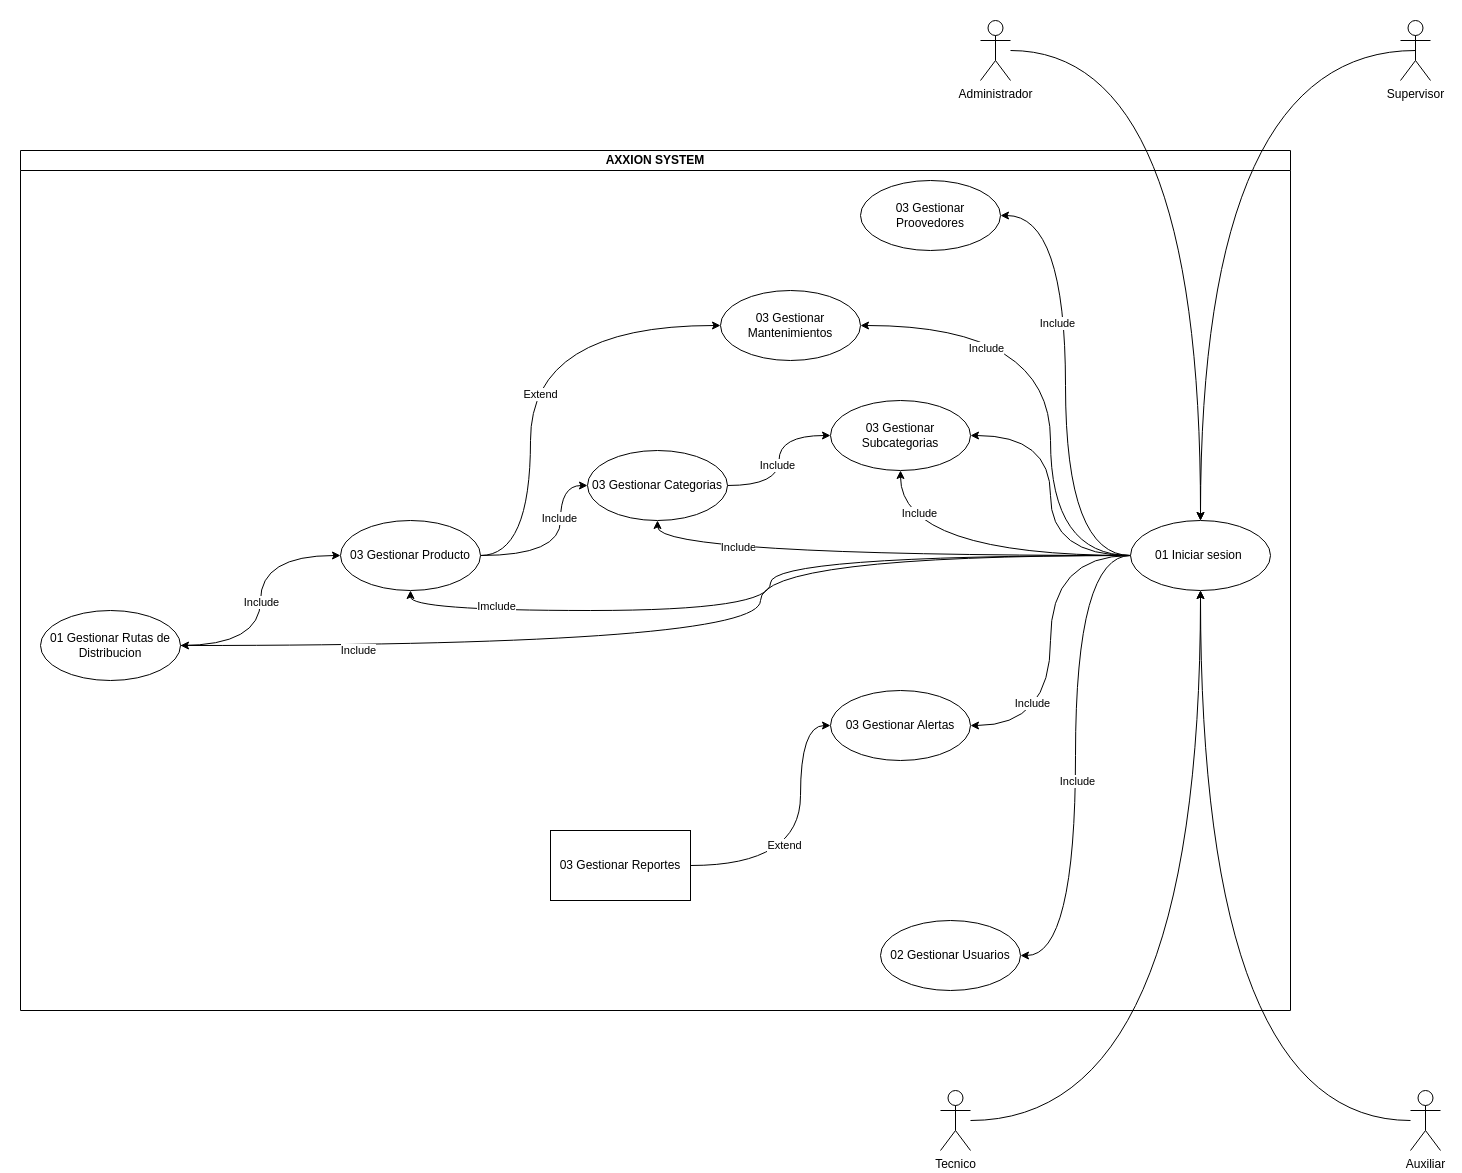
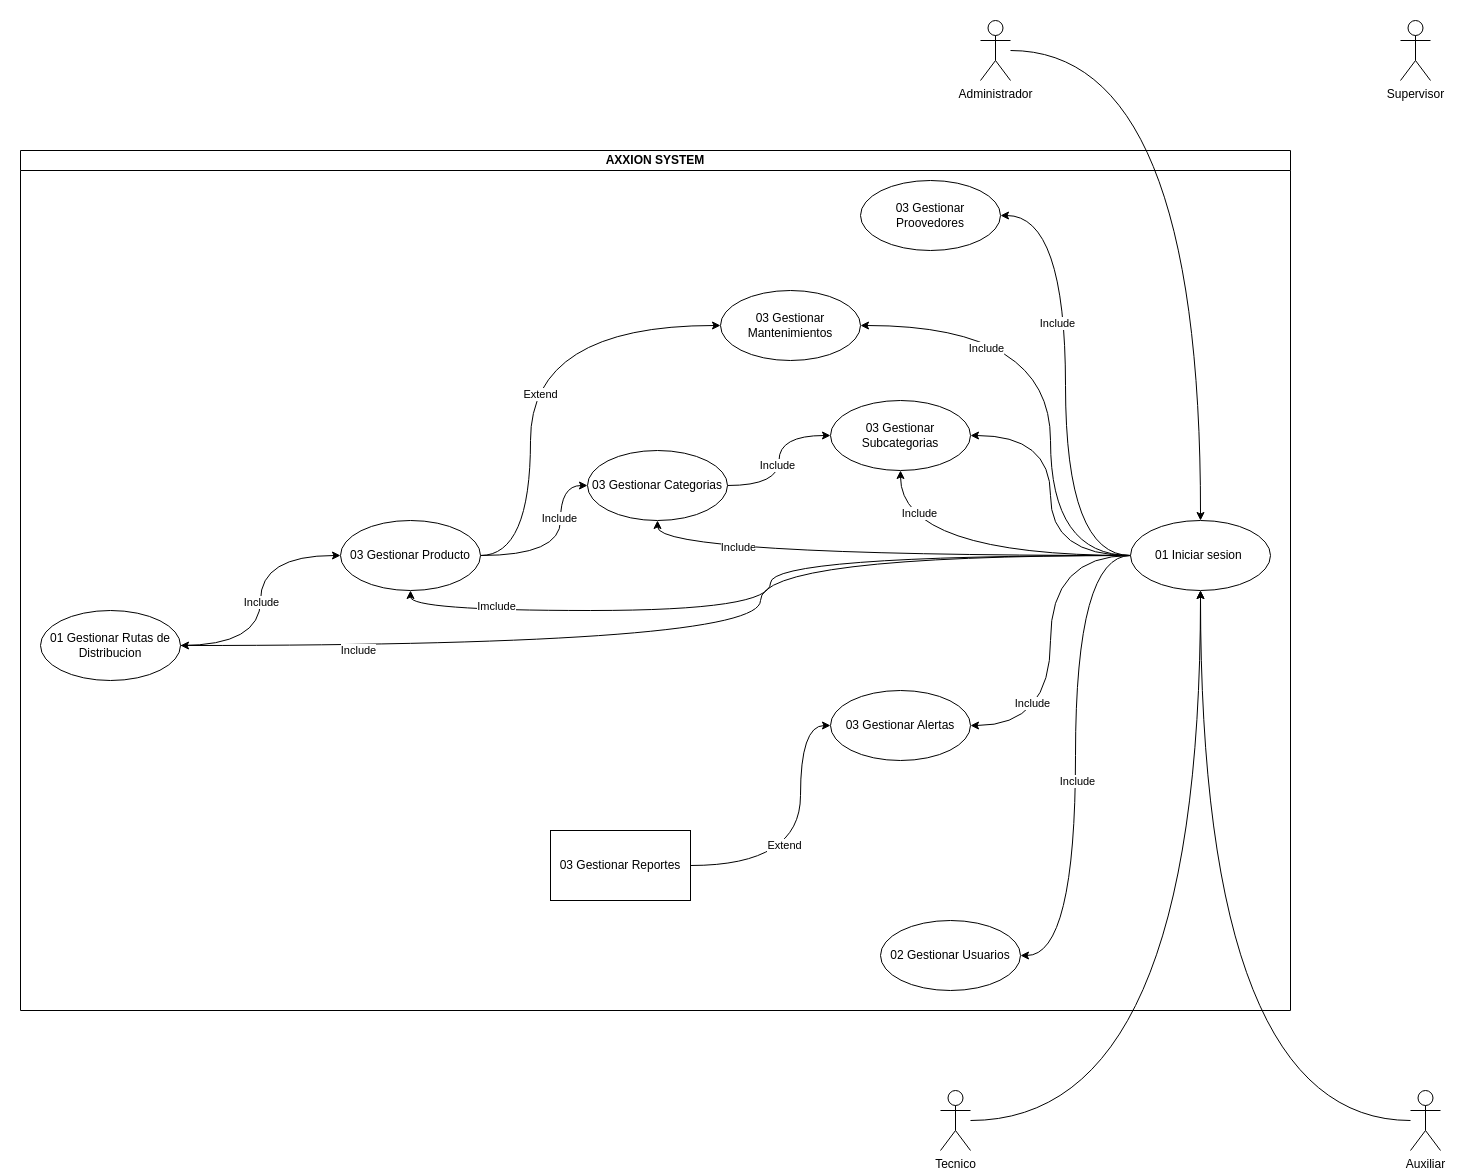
(1235, 216) -> none
